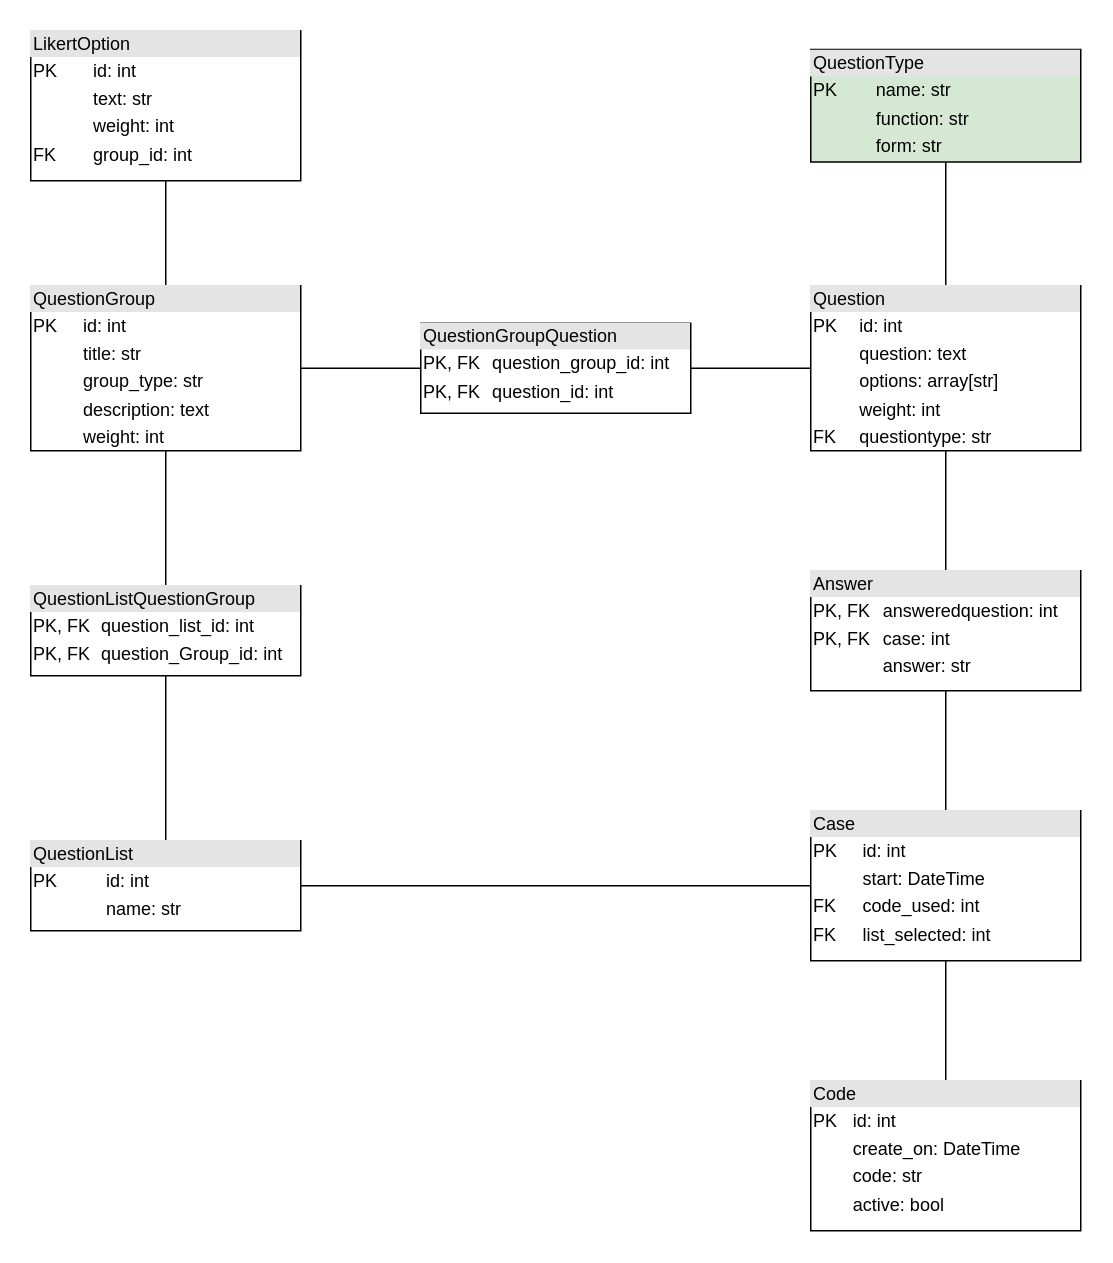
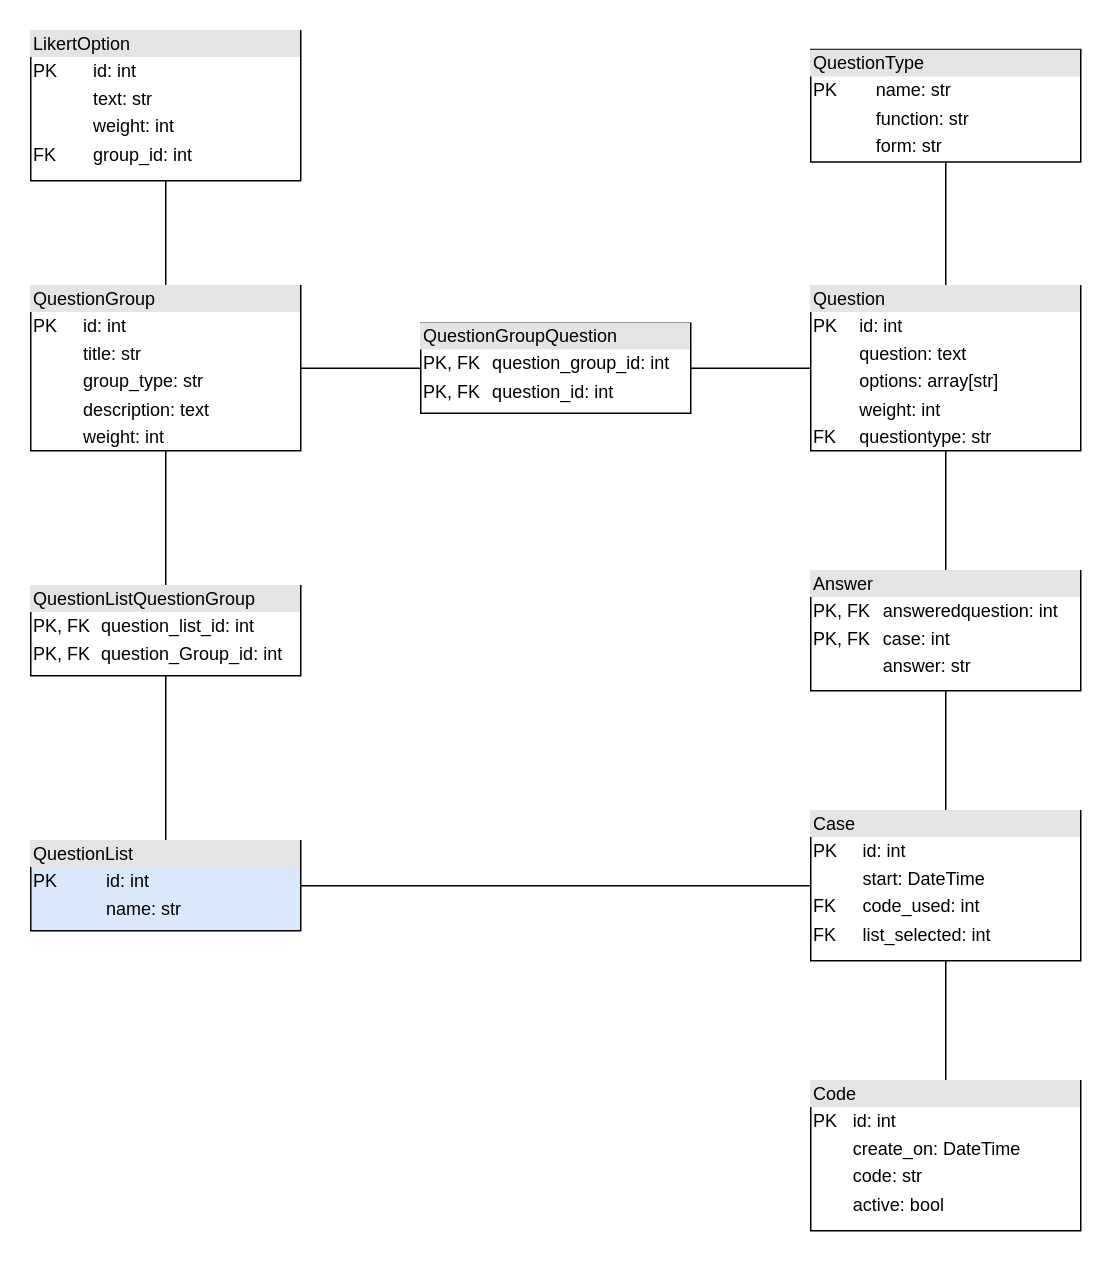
(946, 106) -> (946, 106)
(166, 886) -> (166, 886)
